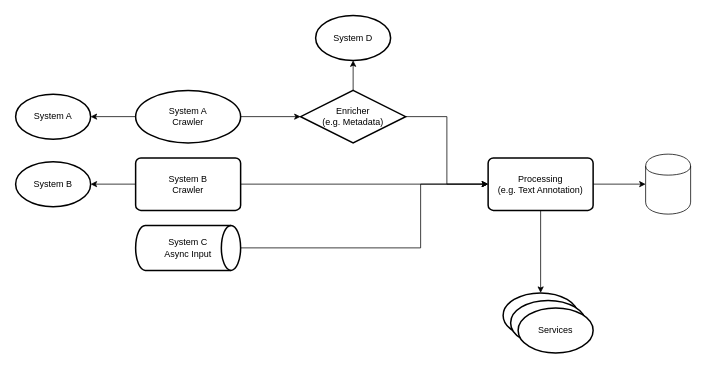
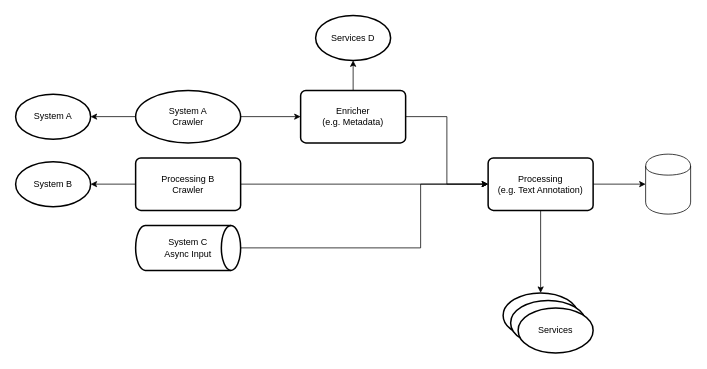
(353, 38) -> (353, 38)
(353, 117) -> (353, 117)
(188, 184) -> (188, 184)
